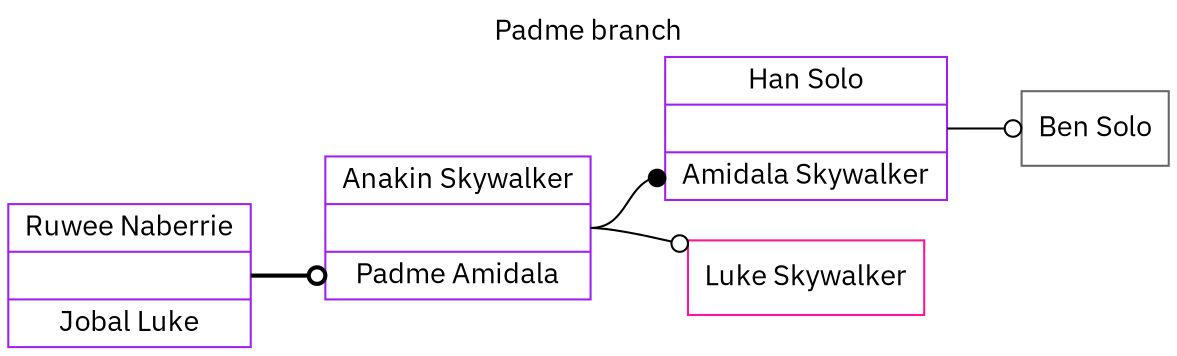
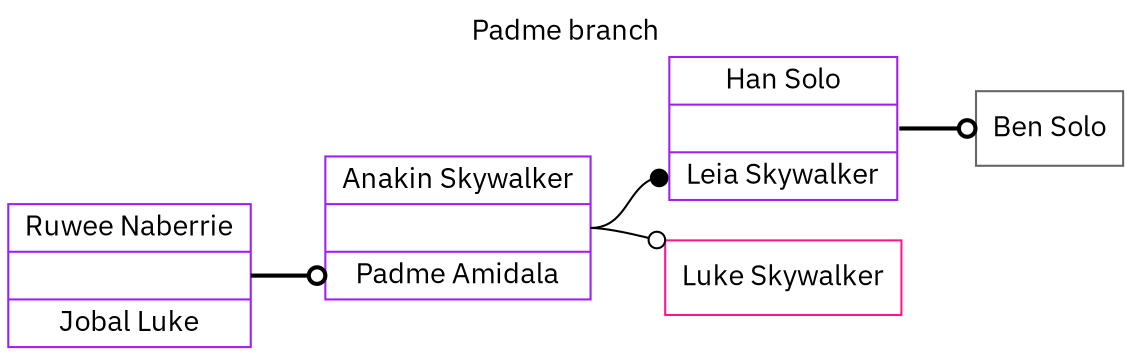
(976, 128) -> (929, 128)
(806, 175) -> (783, 175)
